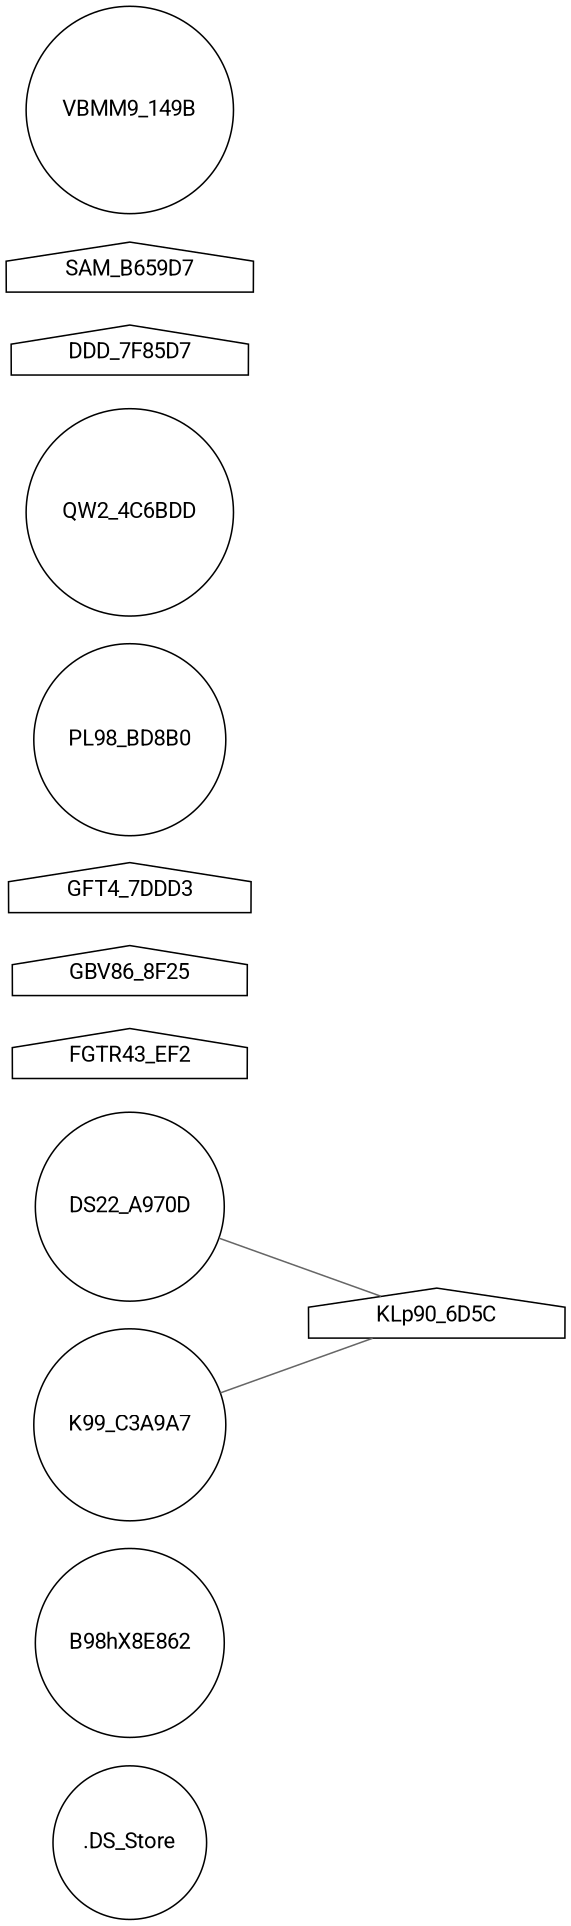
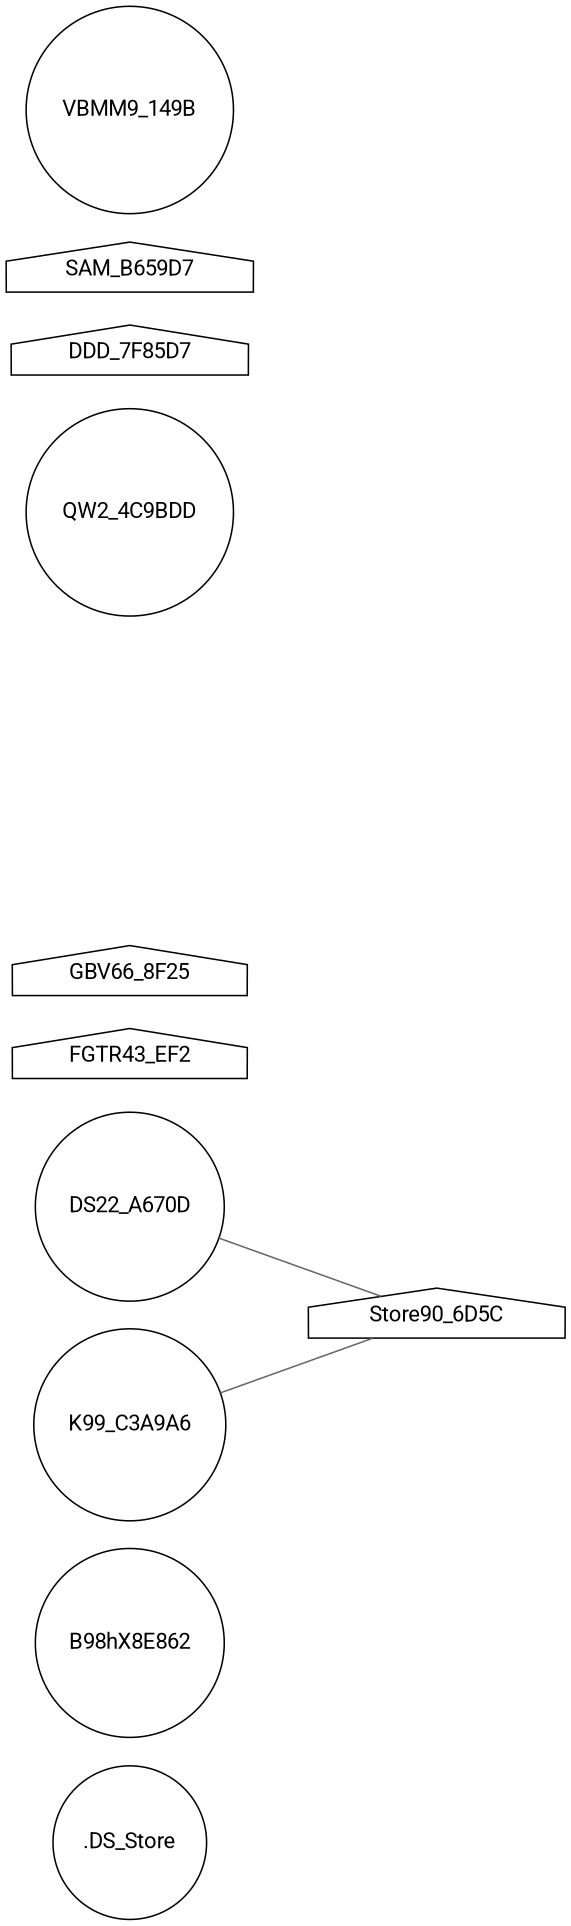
(130, 512) -> (130, 512)
(130, 740) -> none
(130, 890) -> none
(130, 973) -> (130, 973)
(130, 1207) -> (130, 1207)
(437, 1316) -> (437, 1316)
(130, 1425) -> (130, 1425)
